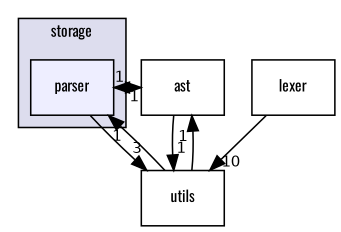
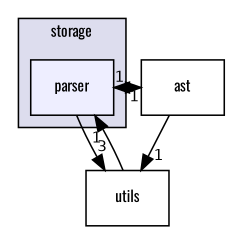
(293, 88) -> none
(193, 151) -> none
